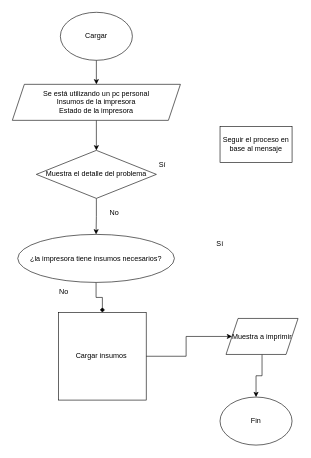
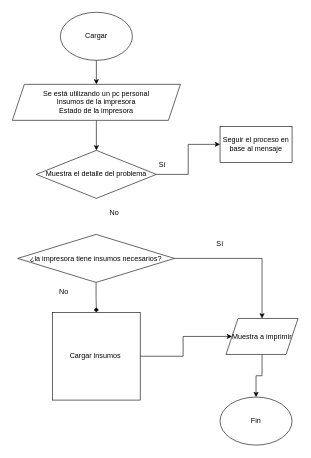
none -> (173, 174)
(96, 208) -> none
(96, 258) -> (96, 258)
none -> (219, 258)
(102, 356) -> (96, 356)
